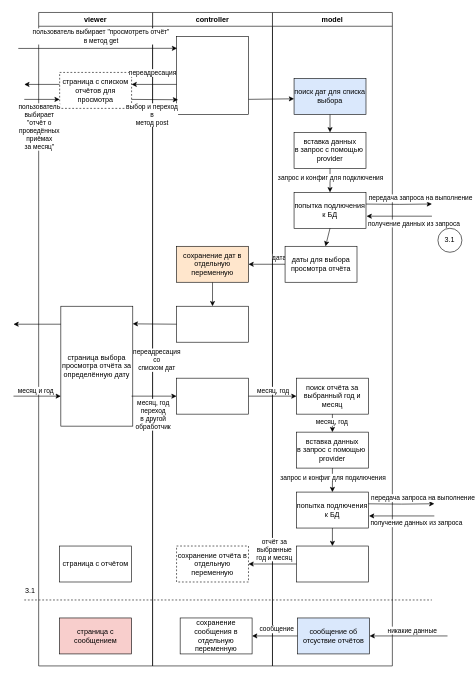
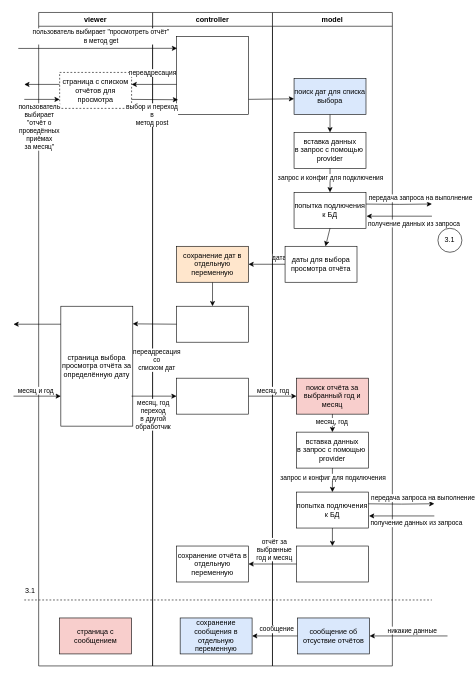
(333, 396) -> (333, 396)
(96, 564) -> none
(213, 564) -> (213, 564)
(216, 636) -> (216, 636)
